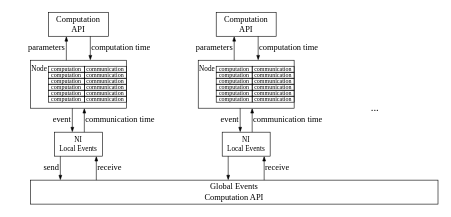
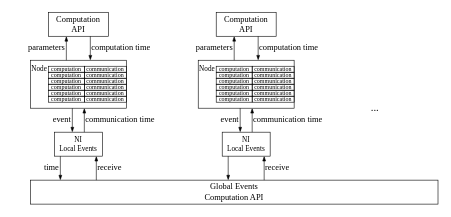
(50, 168) -> (51, 168)
